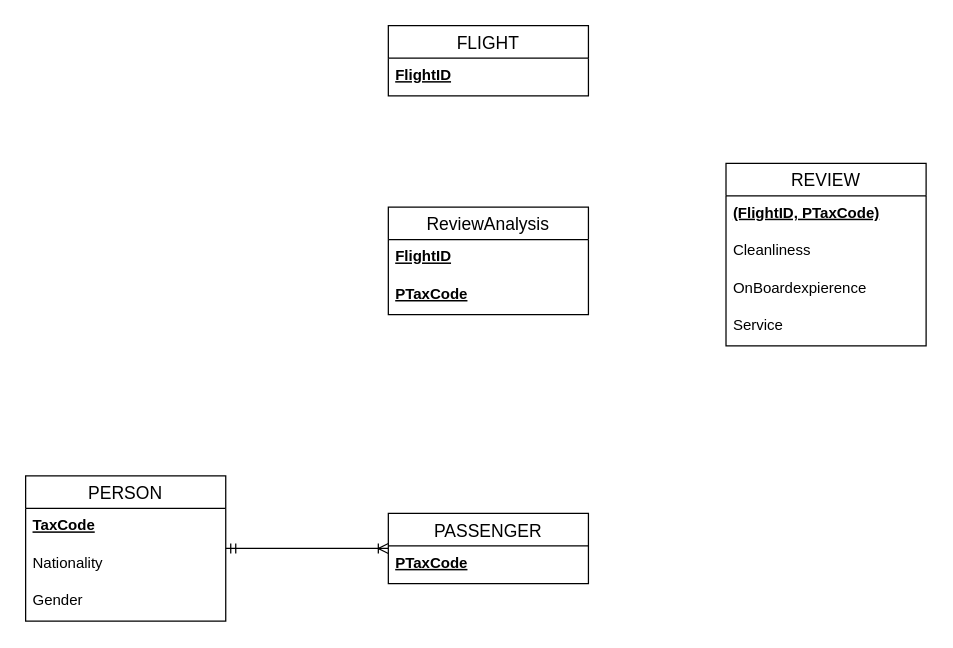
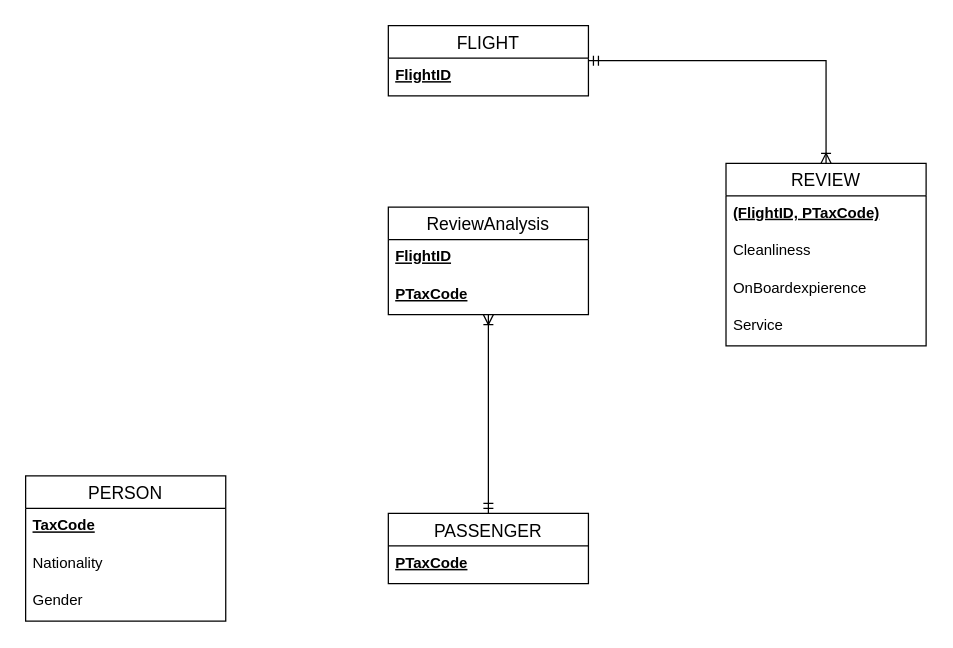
none -> (758, 61)
none -> (488, 415)
(307, 548) -> none
